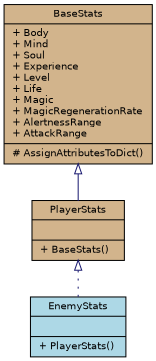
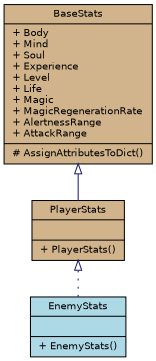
(75, 250) -> (78, 250)
(77, 346) -> (78, 346)
